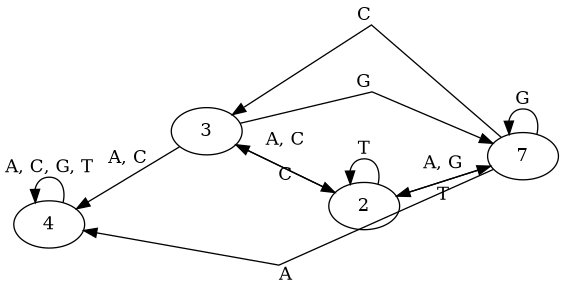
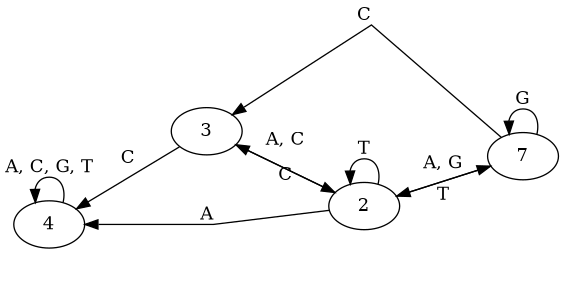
(363, 94) -> none
(128, 158) -> (128, 158)
(302, 255) -> (214, 224)
